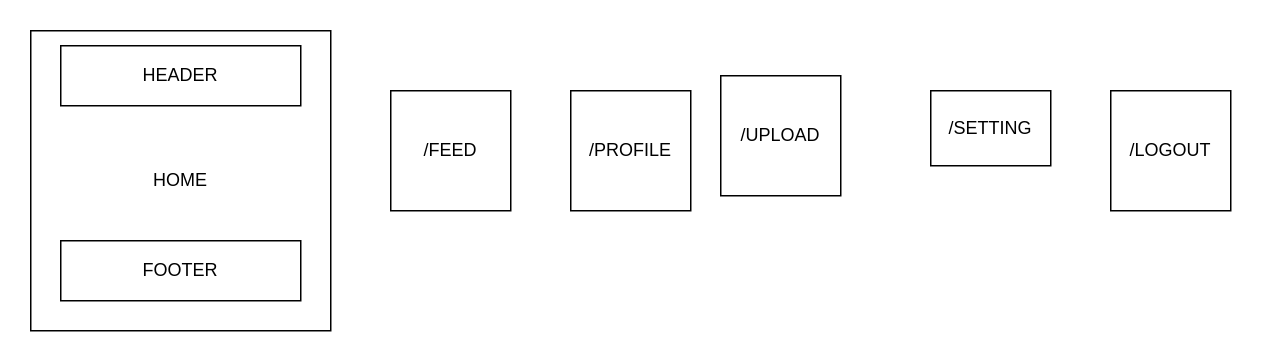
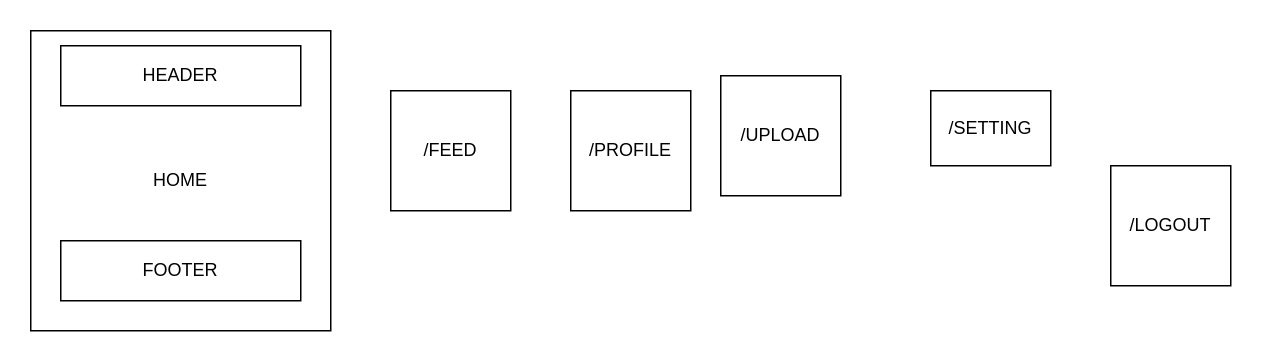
(1171, 151) -> (1171, 226)
